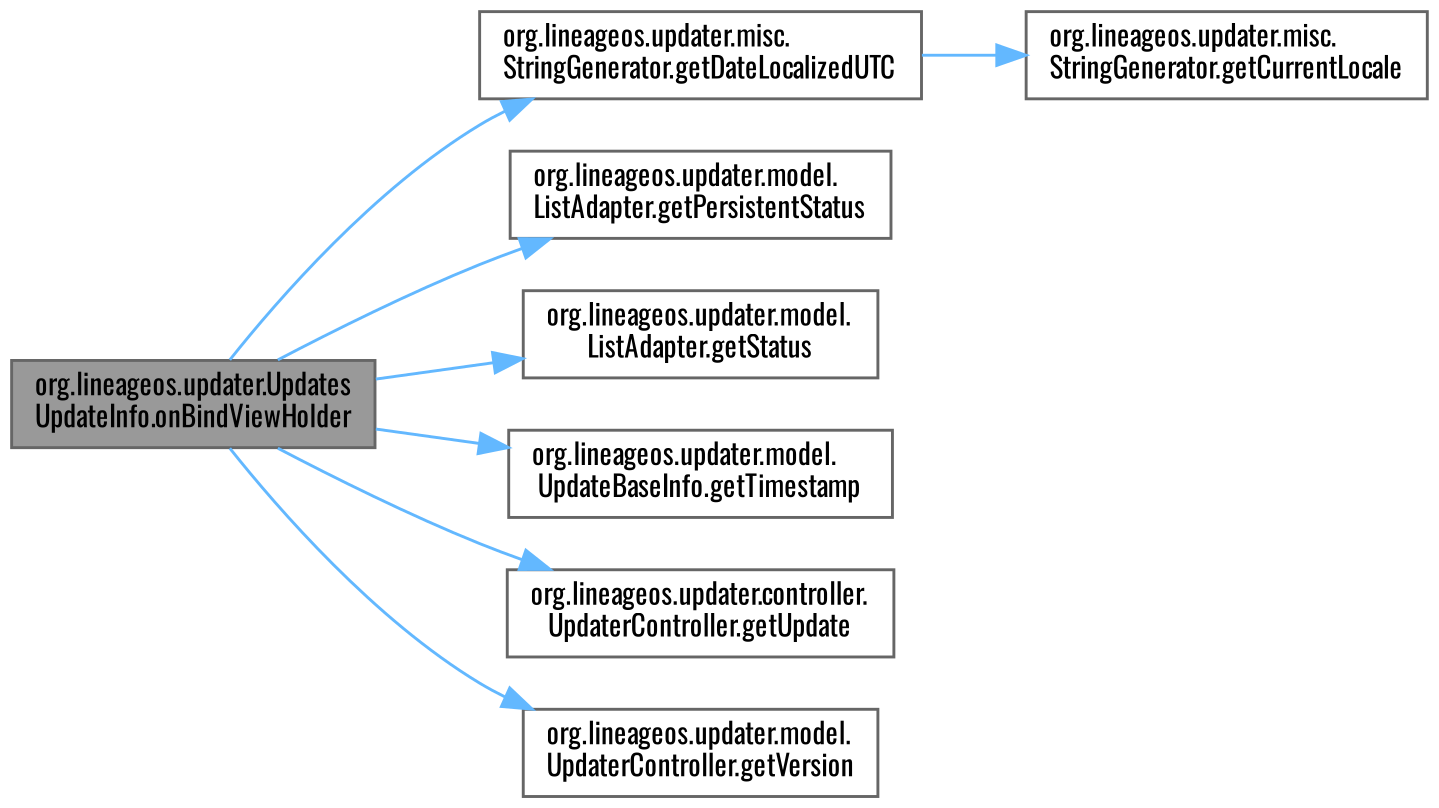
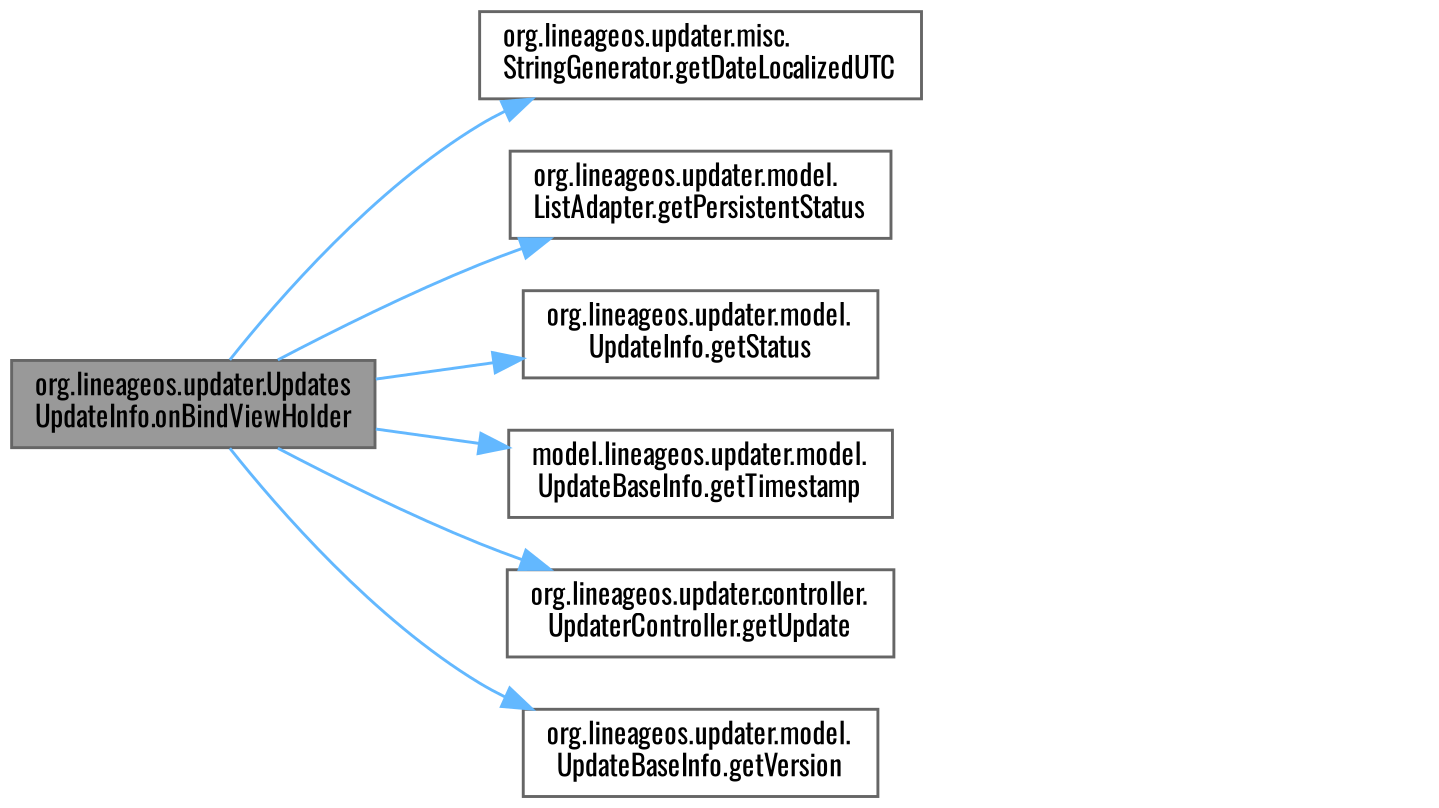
(1227, 55) -> none
(701, 334) -> (701, 334)
(701, 474) -> (701, 474)
(701, 753) -> (701, 753)
